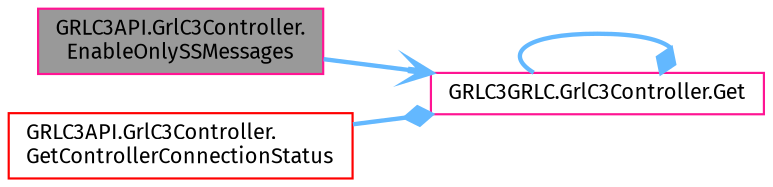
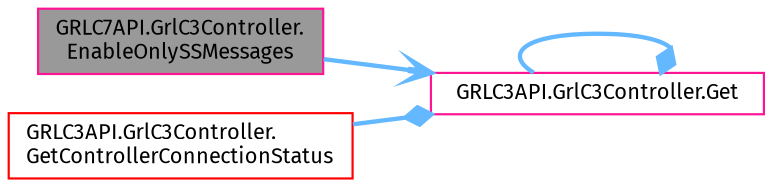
(181, 41) -> (181, 41)
(597, 94) -> (597, 94)
